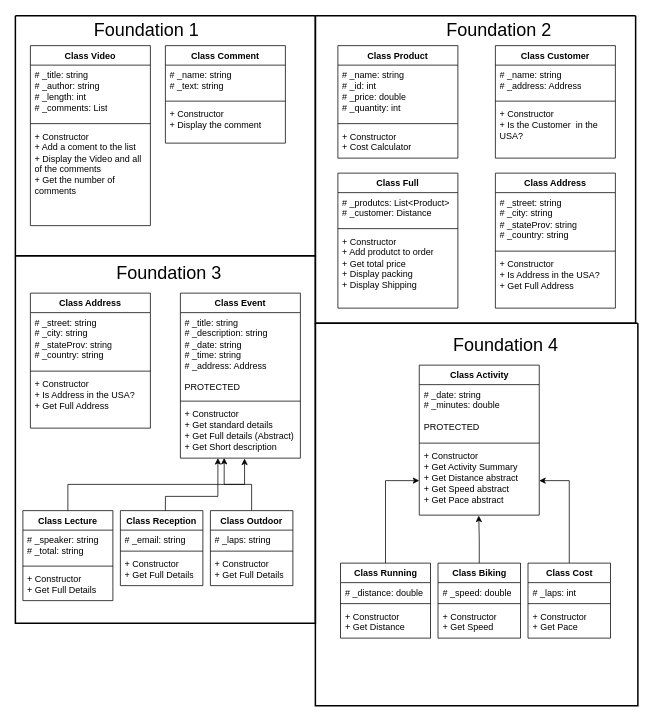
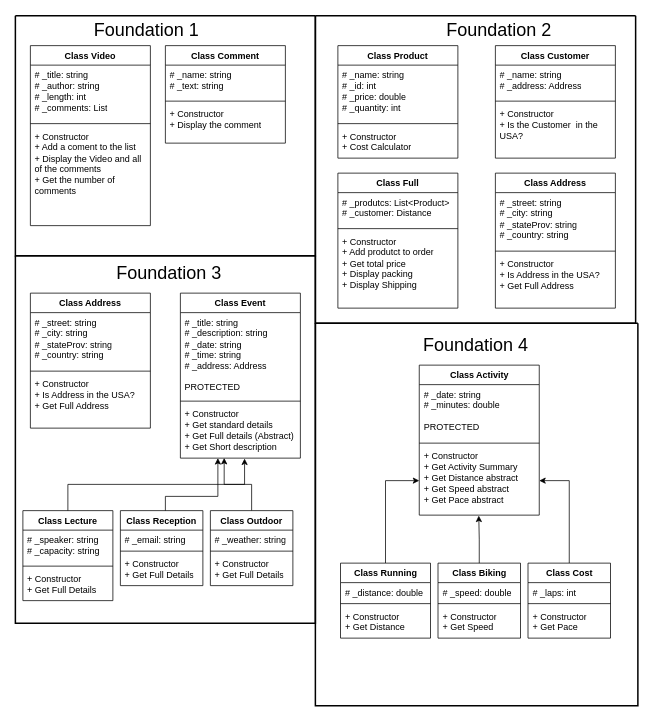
(506, 345) -> (476, 345)
(247, 541) -> (252, 546)
(68, 546) -> (69, 551)
